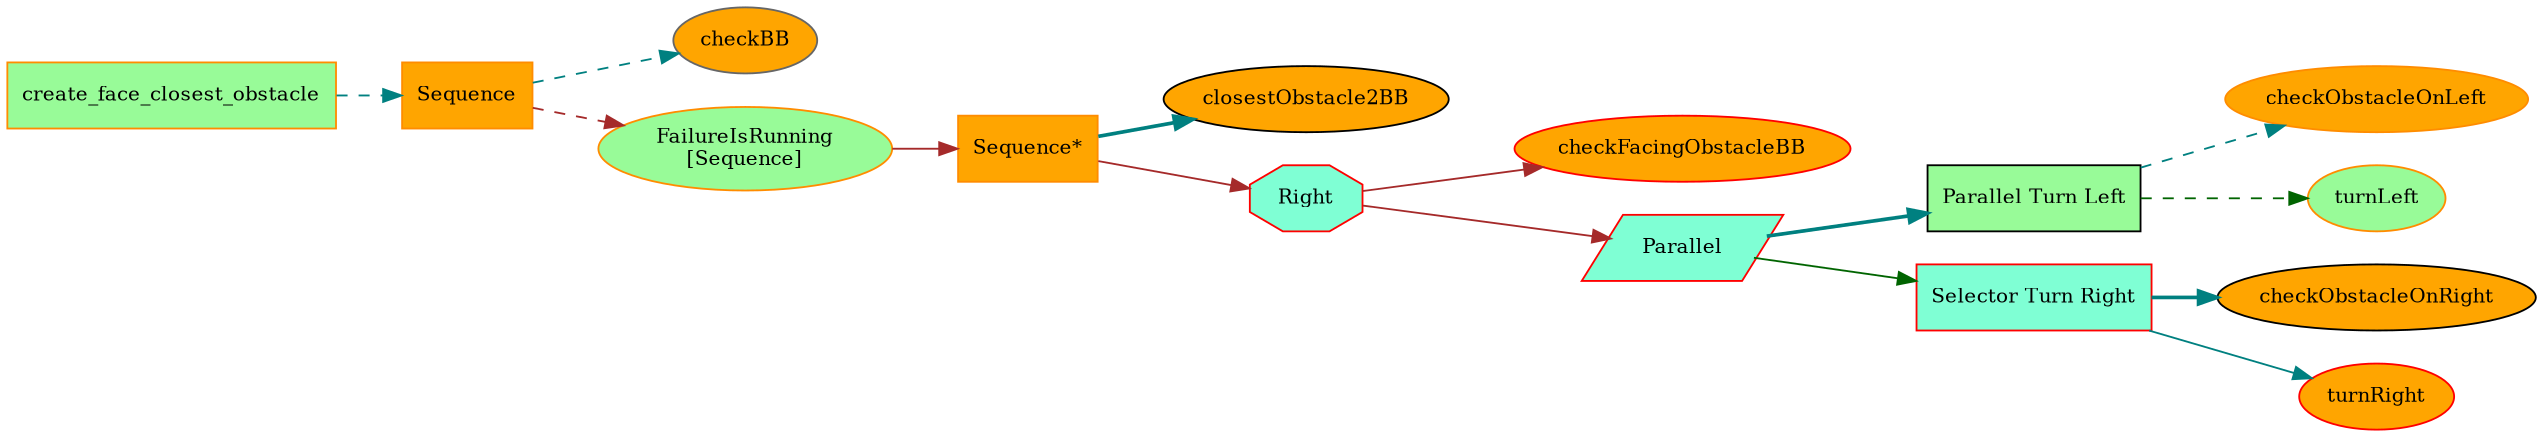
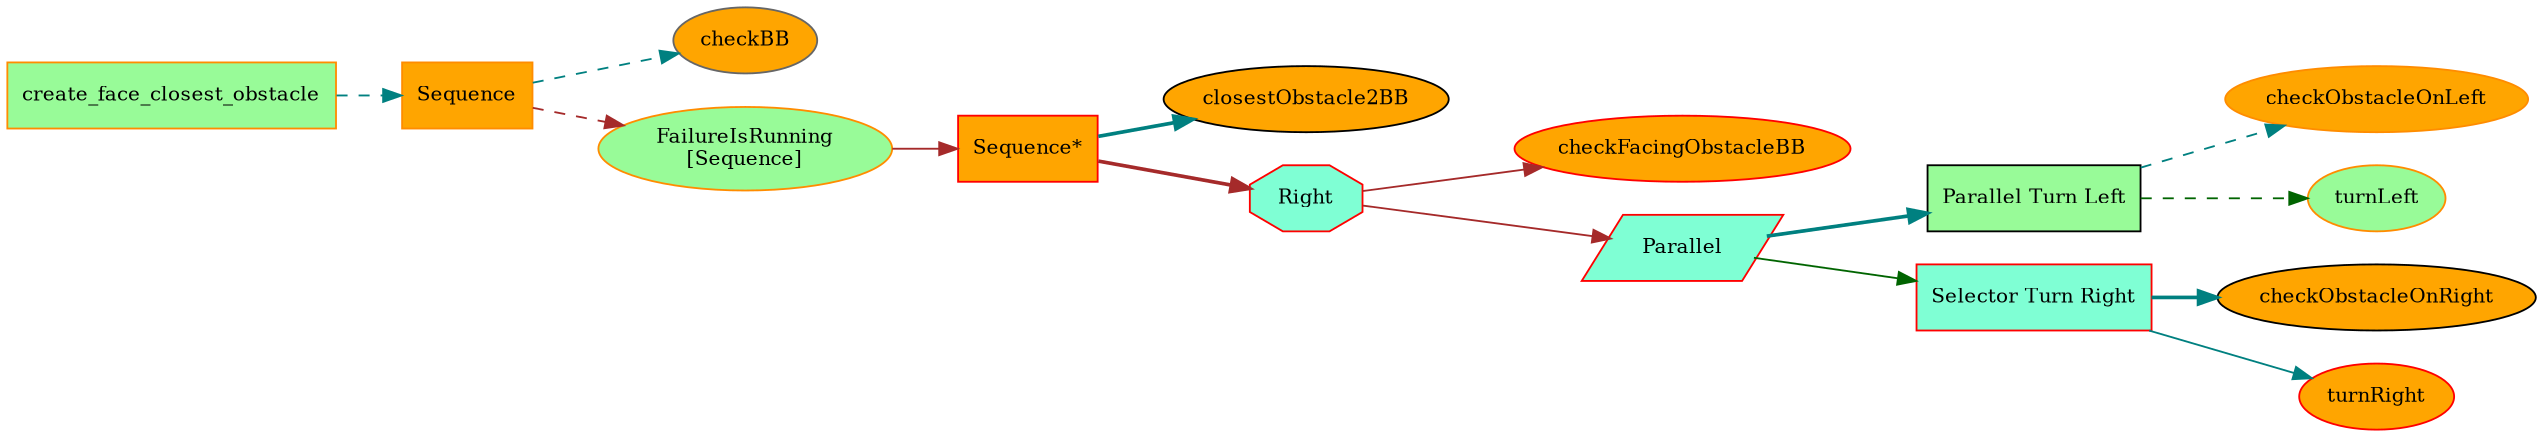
(1028, 149) -> (1028, 149)
(1165, 173) -> (1165, 173)
